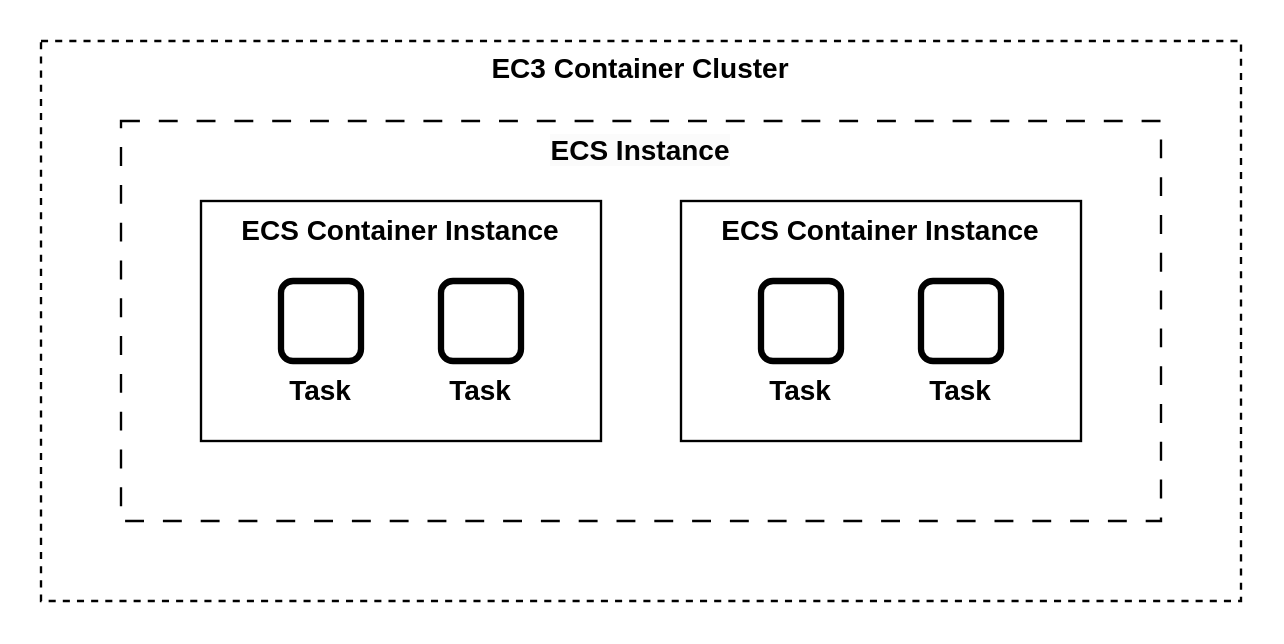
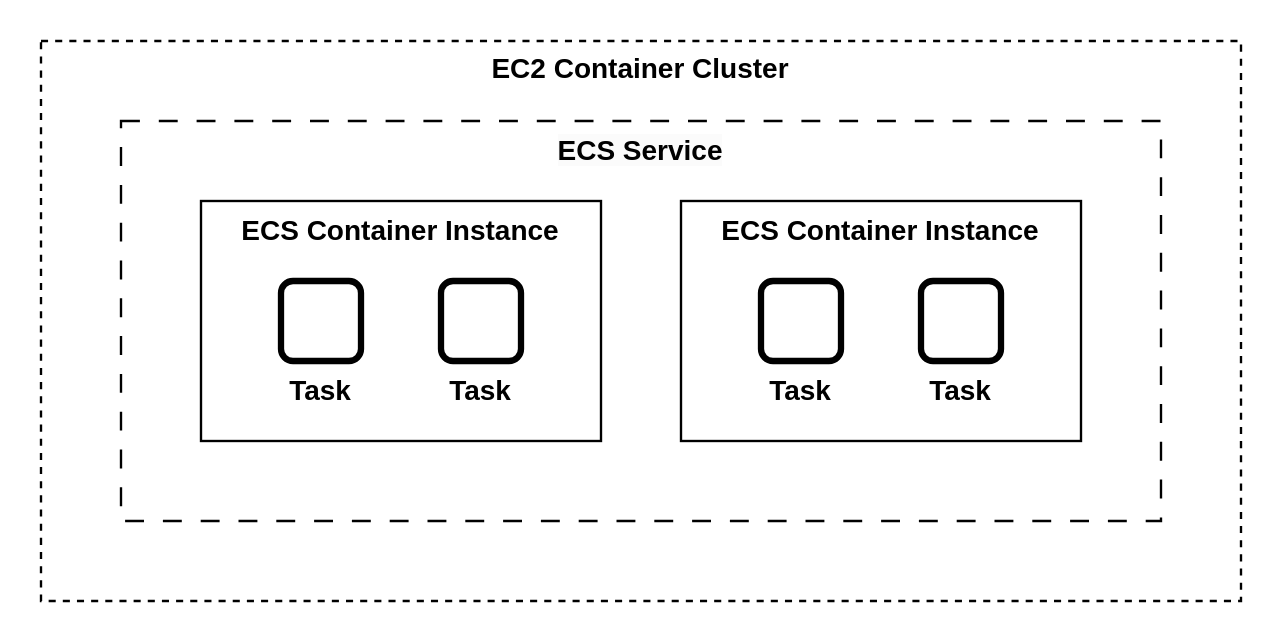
(641, 70) -> (641, 70)
(641, 152) -> (641, 152)
